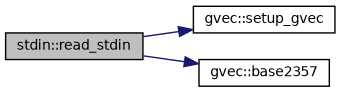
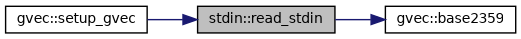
(161, 34) -> (165, 20)
(264, 73) -> (451, 20)
